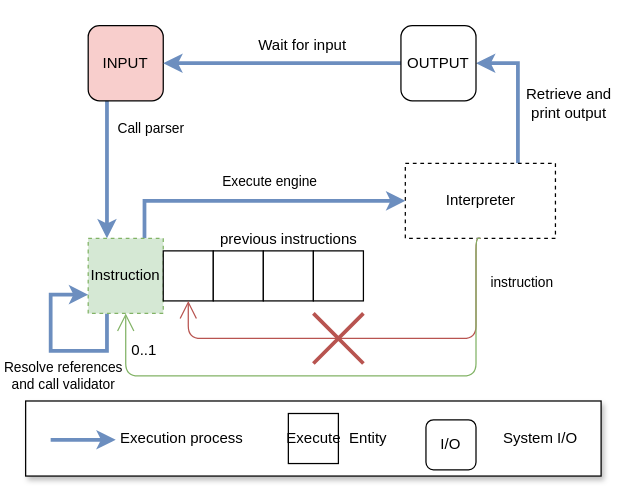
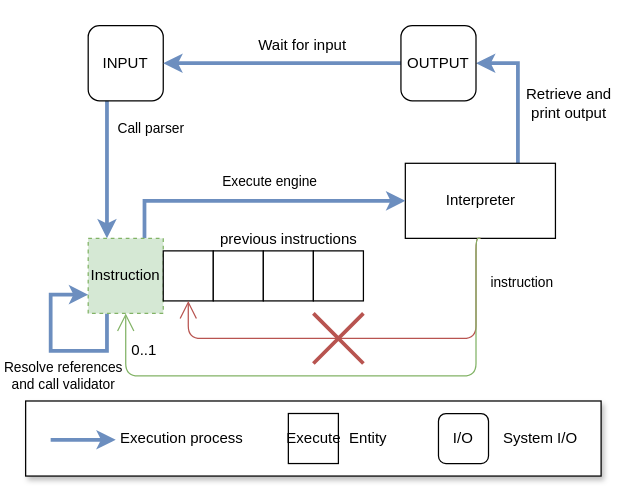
(126, 63) -> (126, 63)
(480, 201) -> (480, 201)
(451, 444) -> (463, 438)
